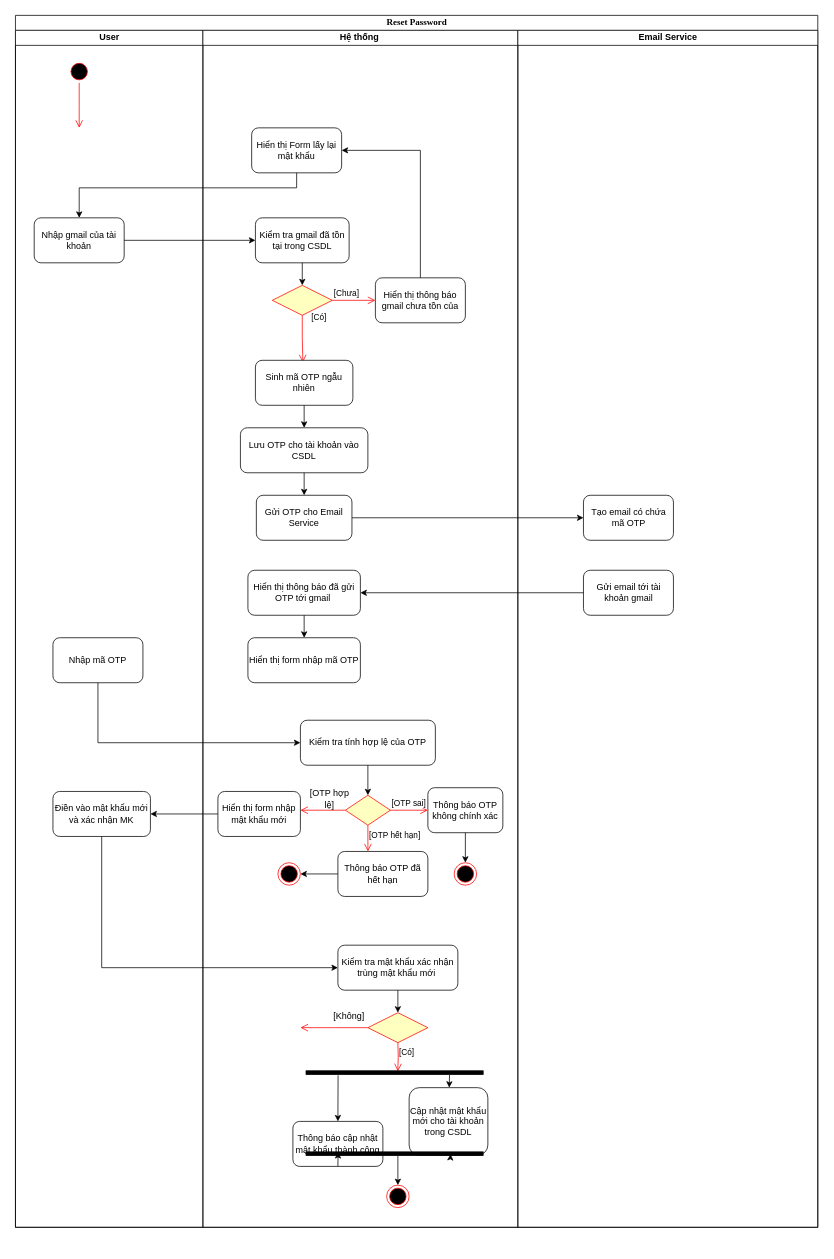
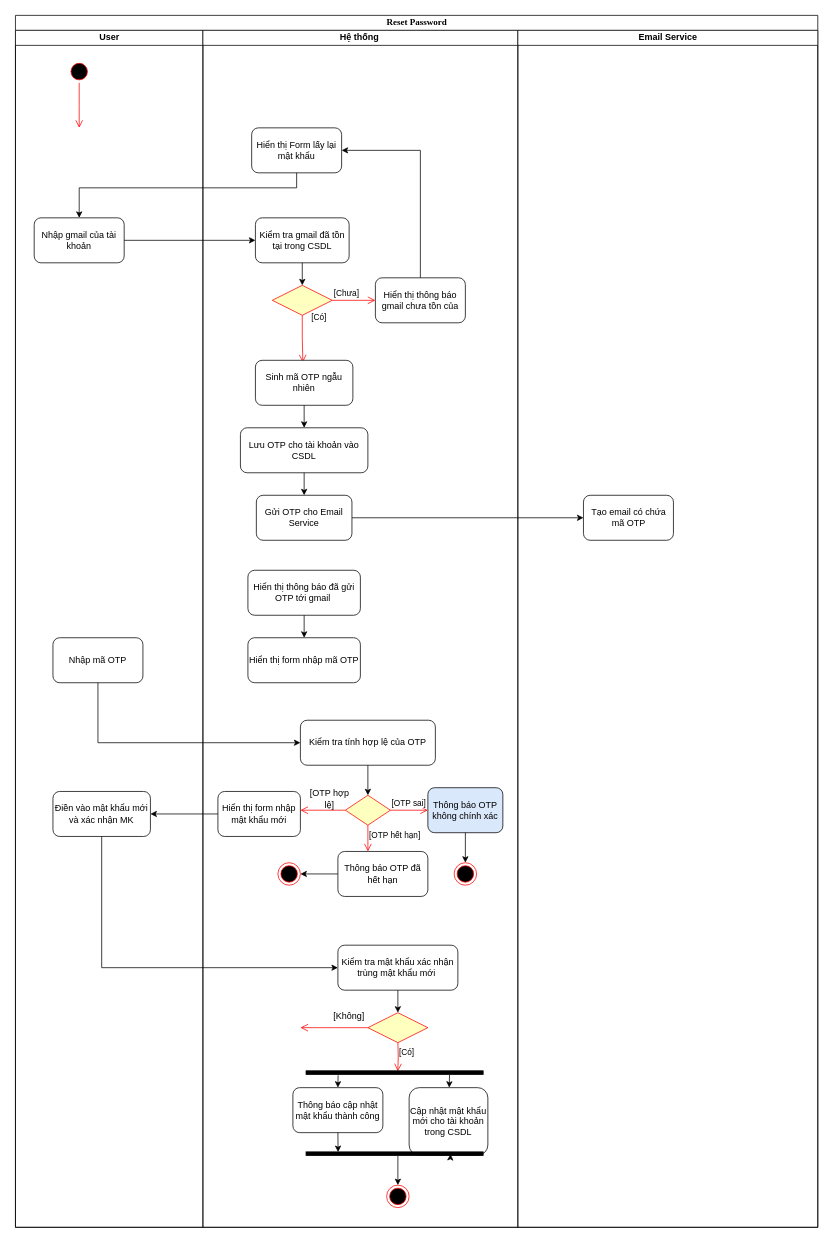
(474, 593) -> none
(629, 593) -> none
(465, 810) -> (465, 810)
(338, 1144) -> (338, 1110)
